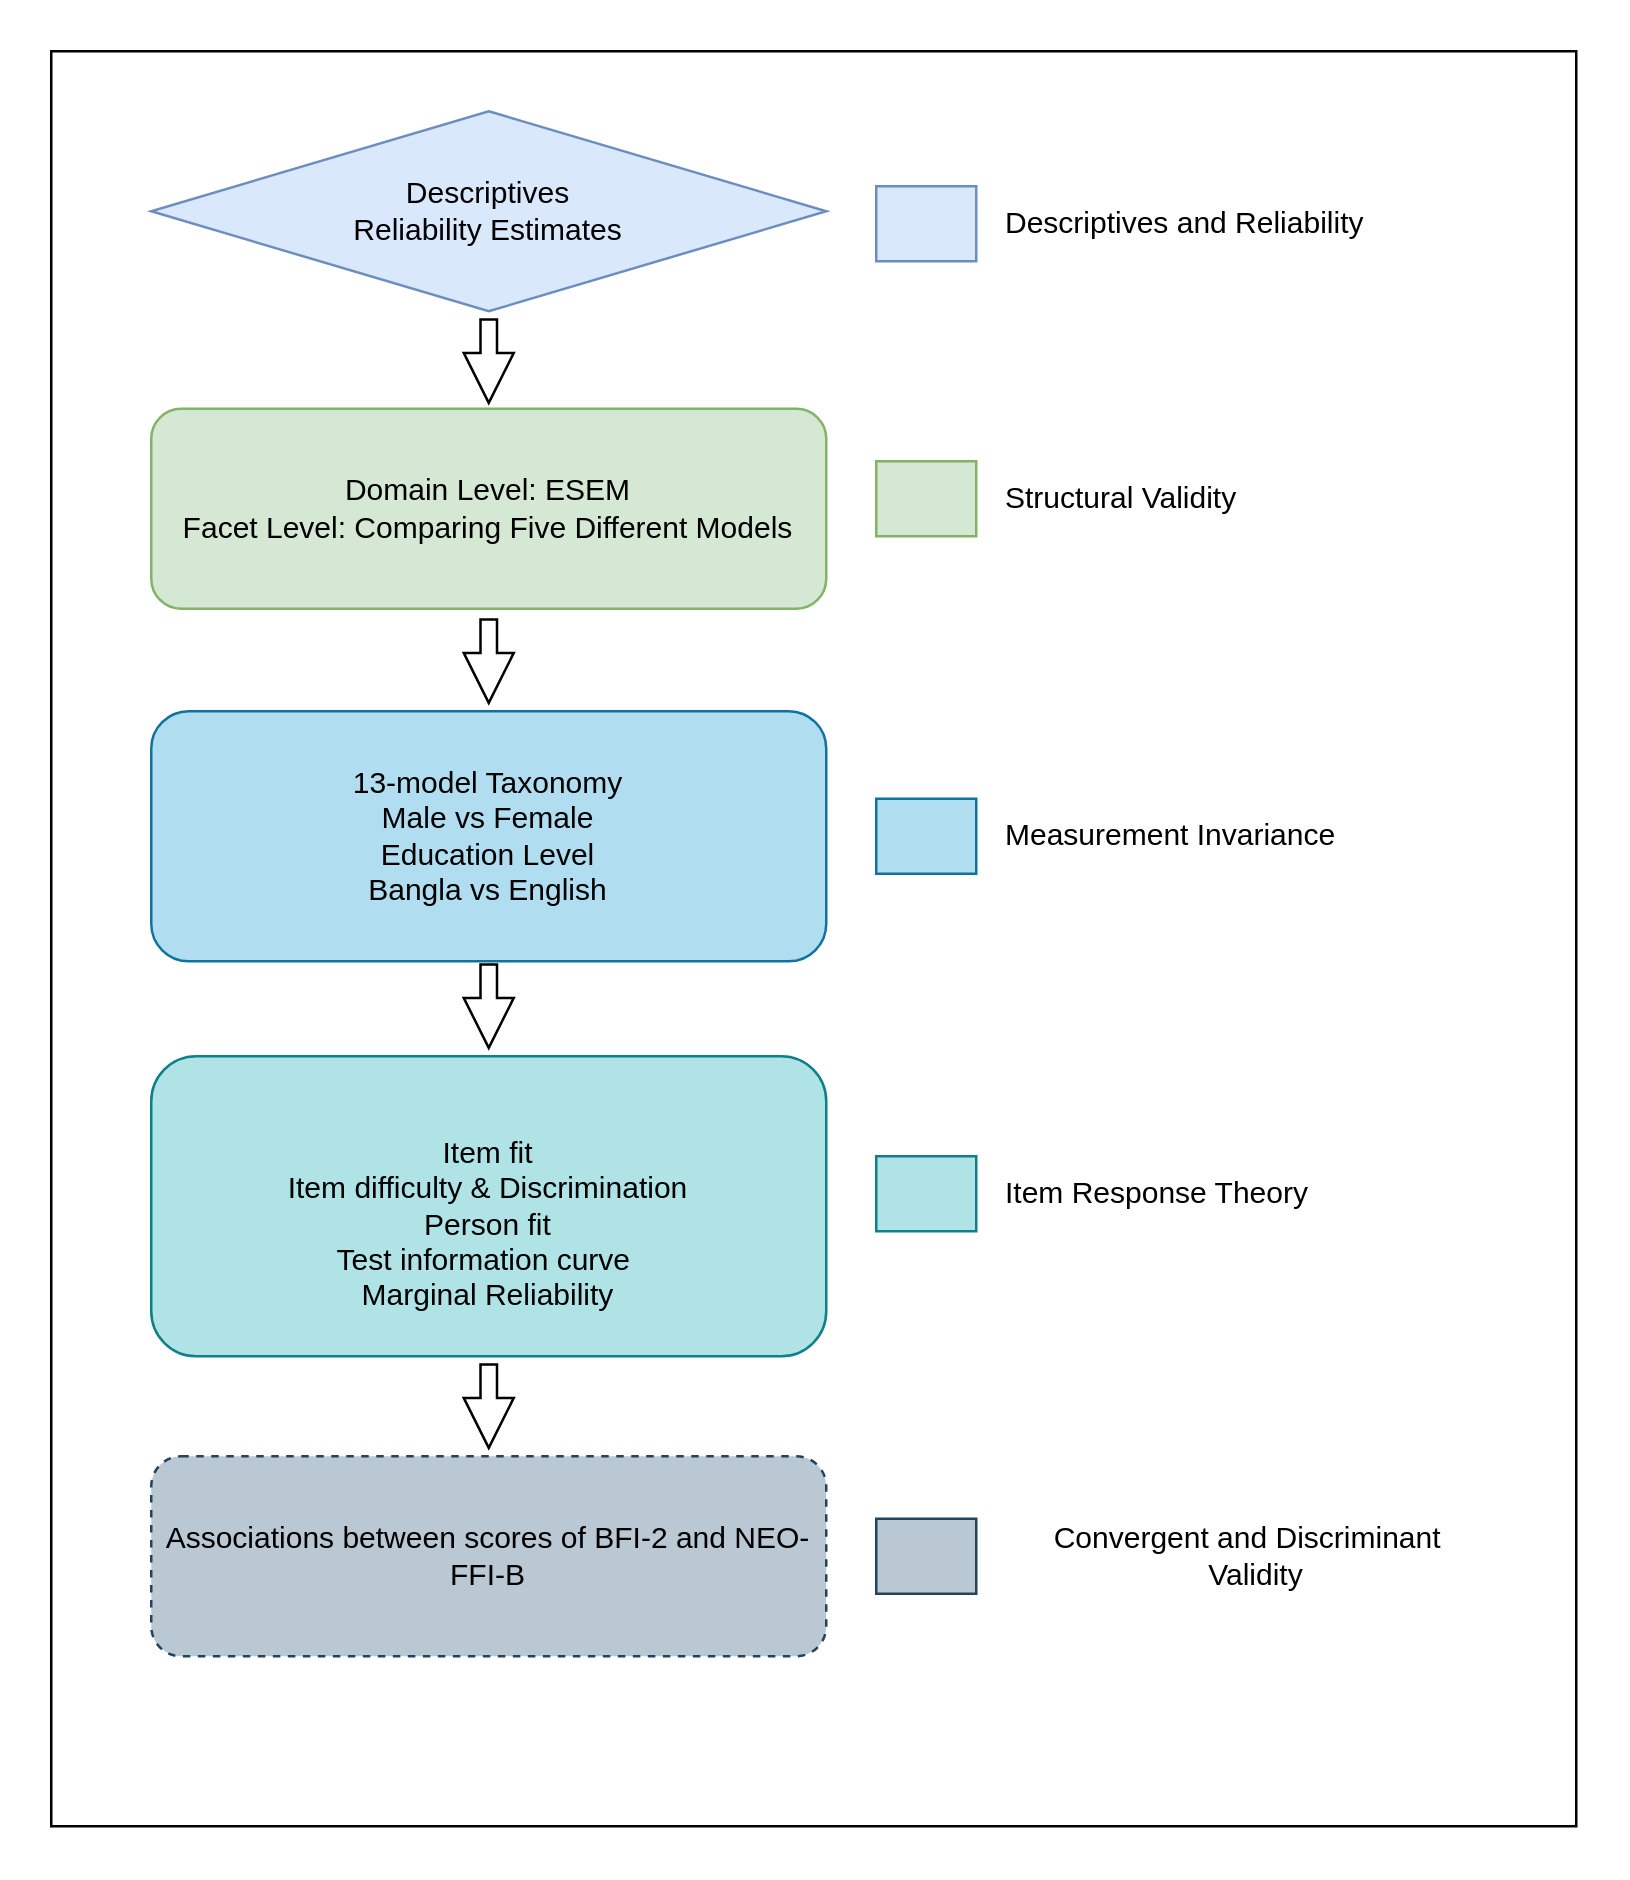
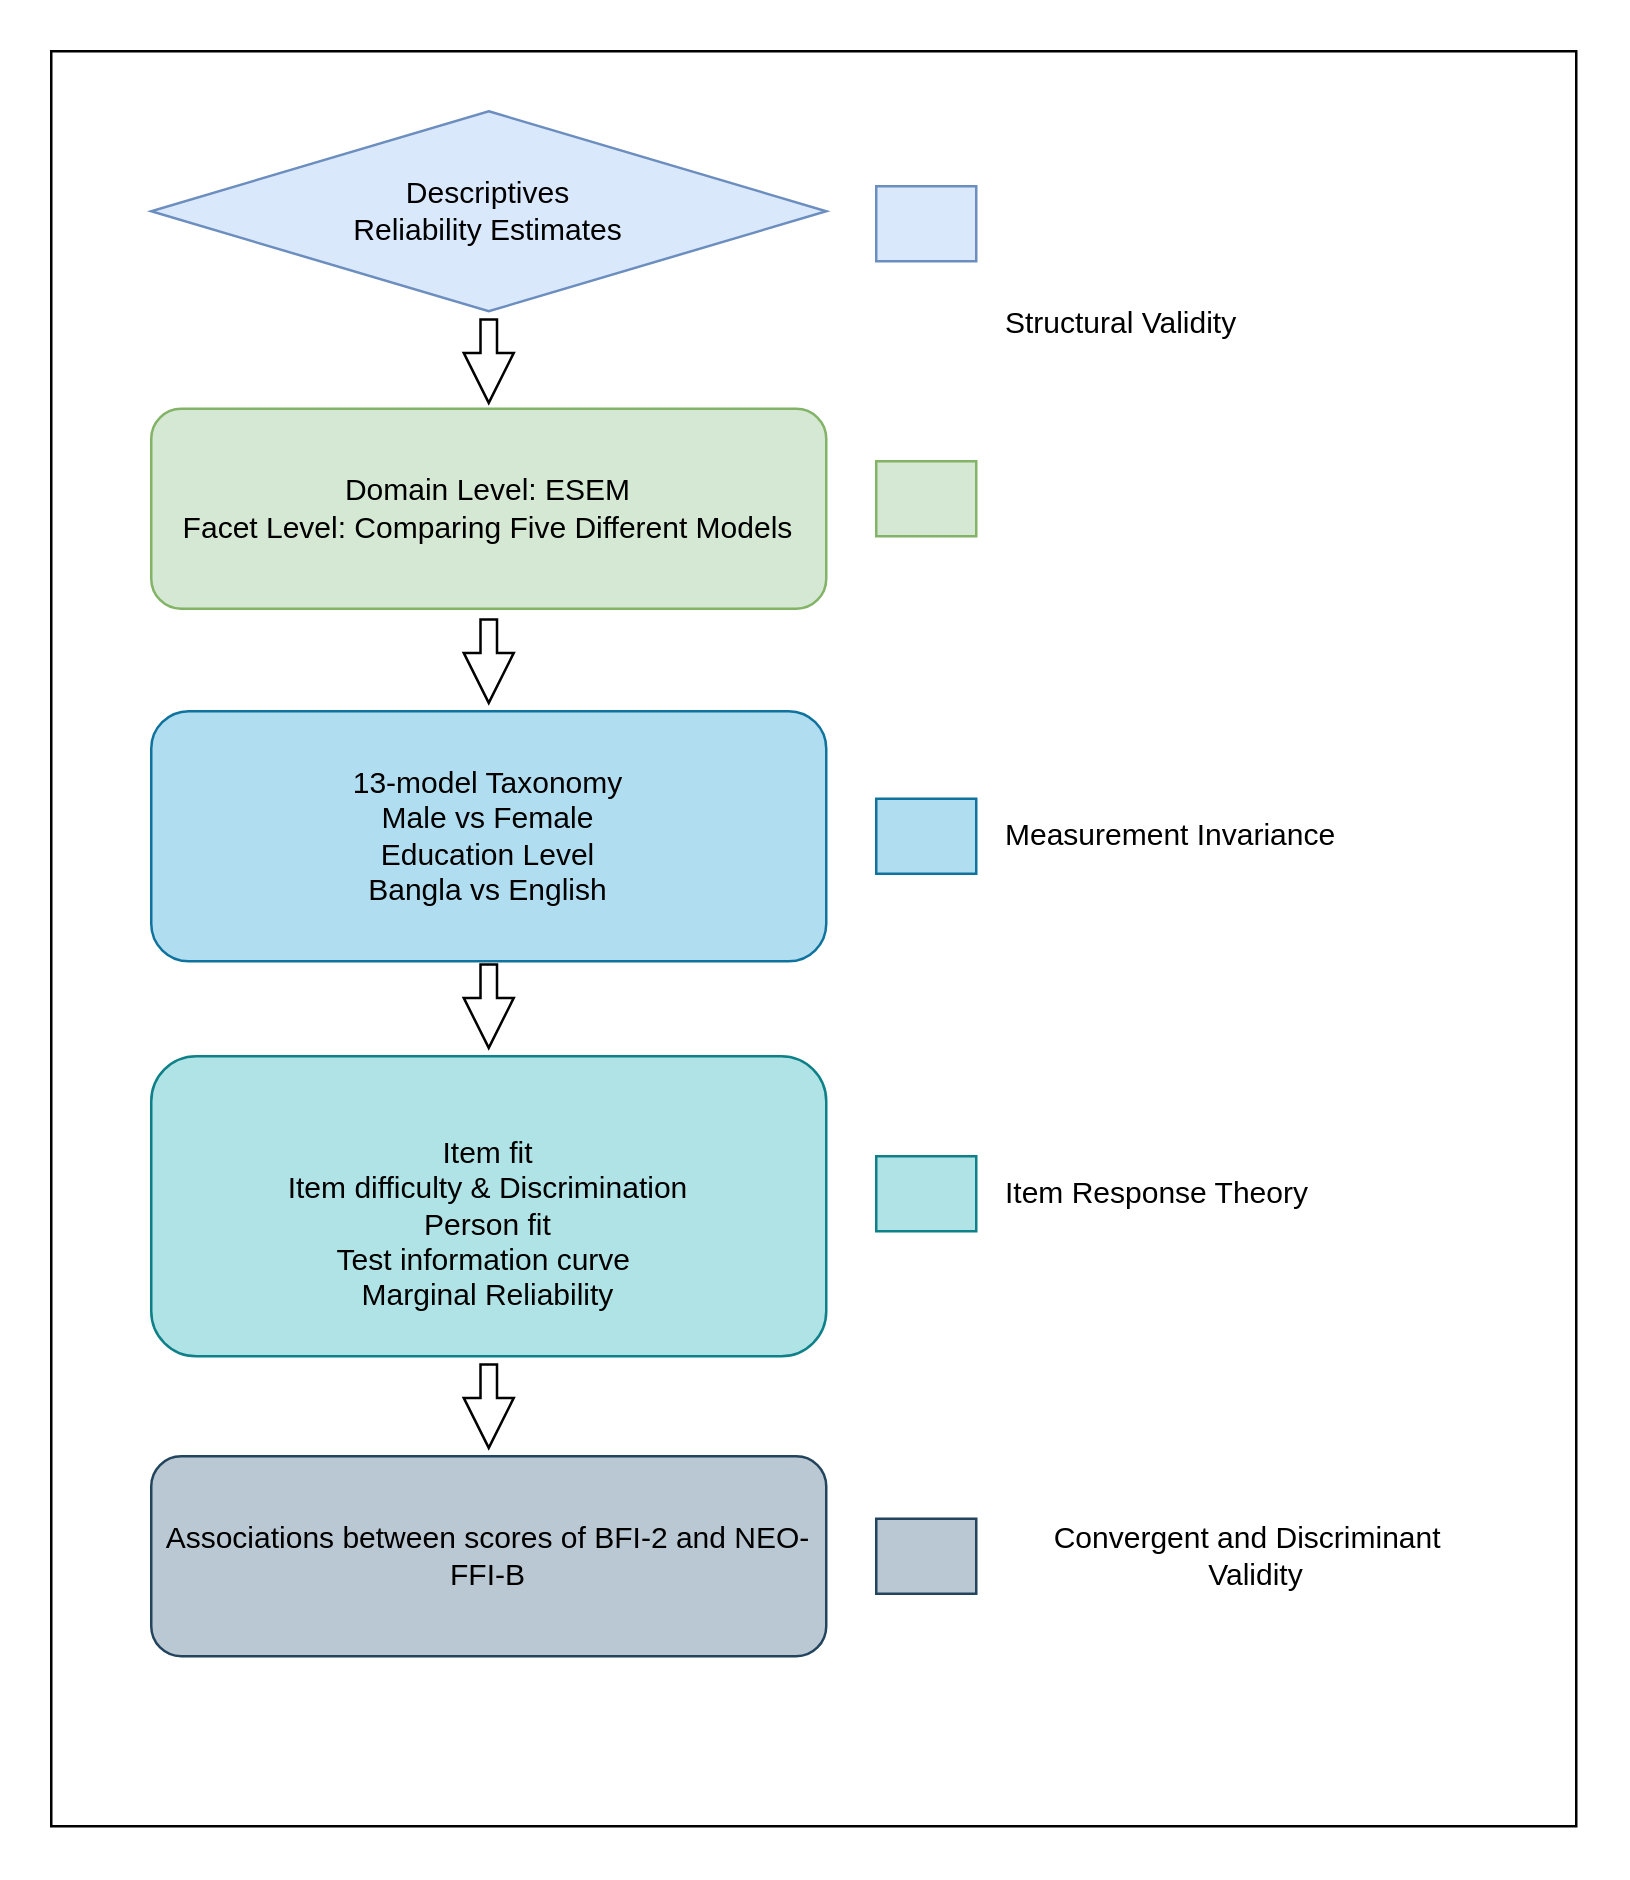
(1214, 224) -> none
(1151, 499) -> (1151, 324)
(489, 1556) -> (489, 1556)
